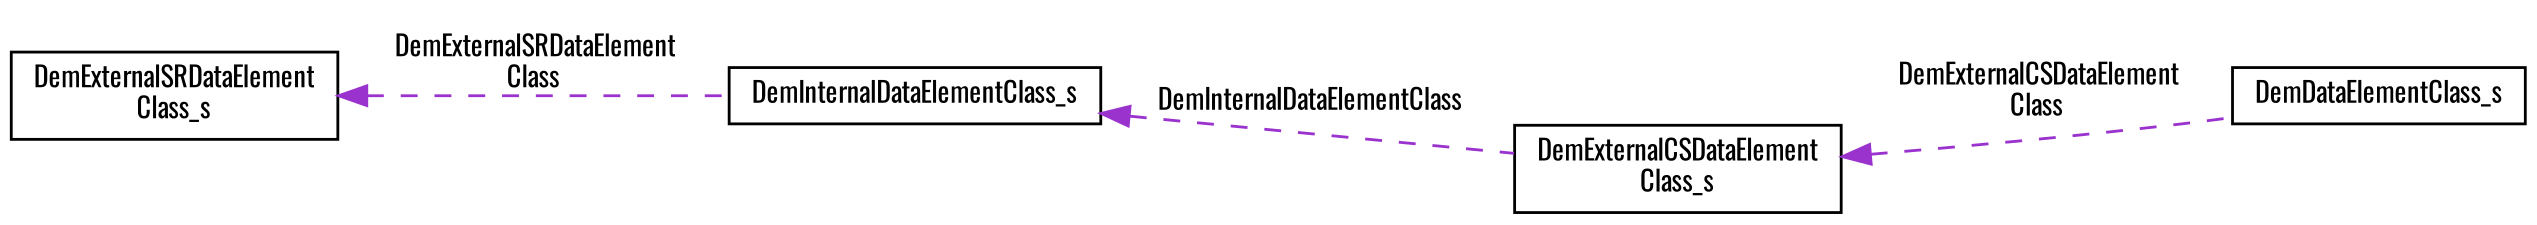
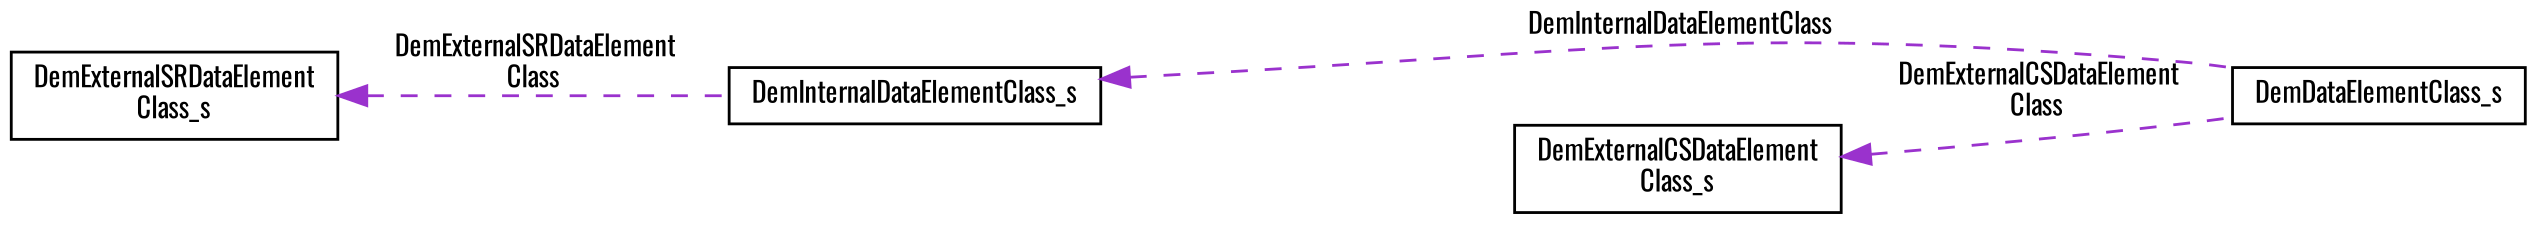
(1322, 135) -> (1685, 45)
